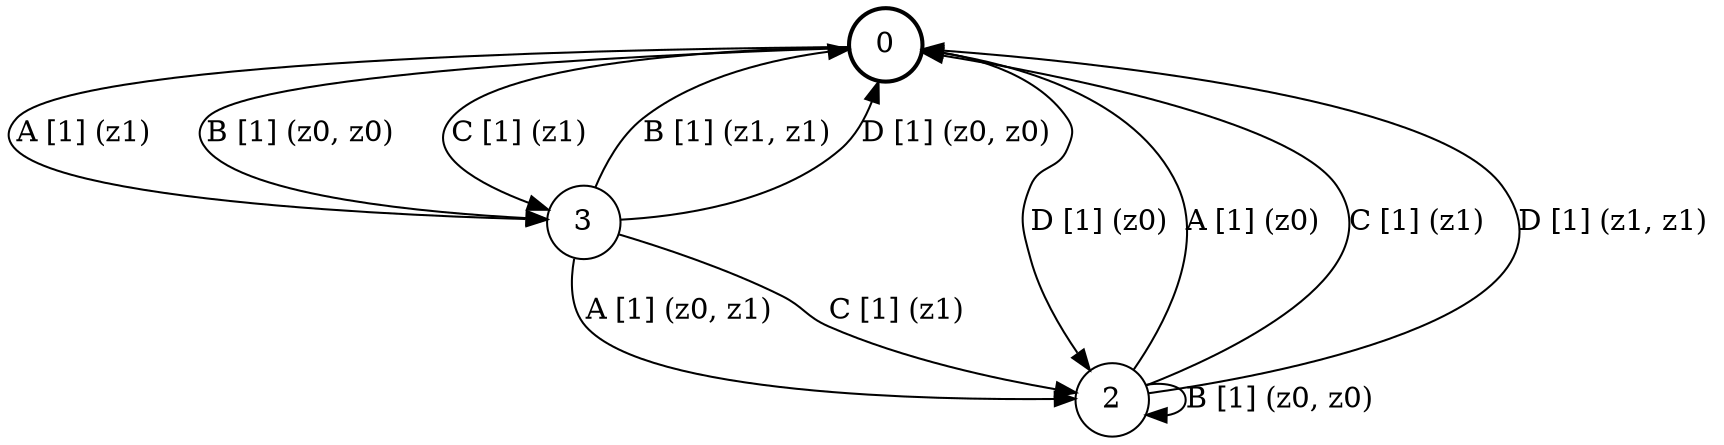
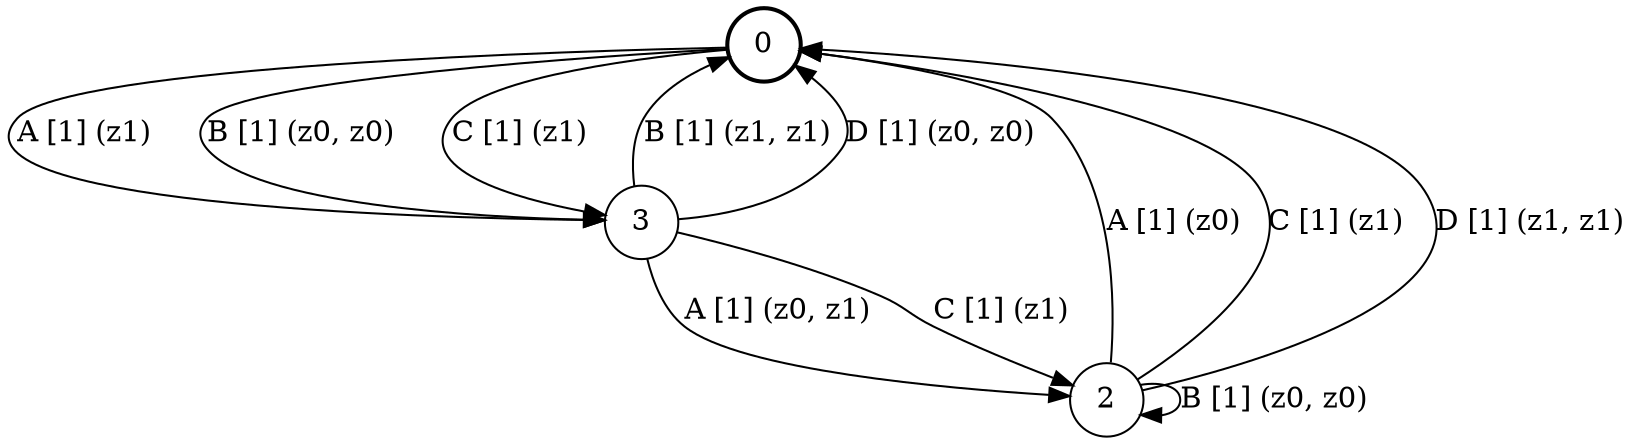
(1056, 163) -> none
